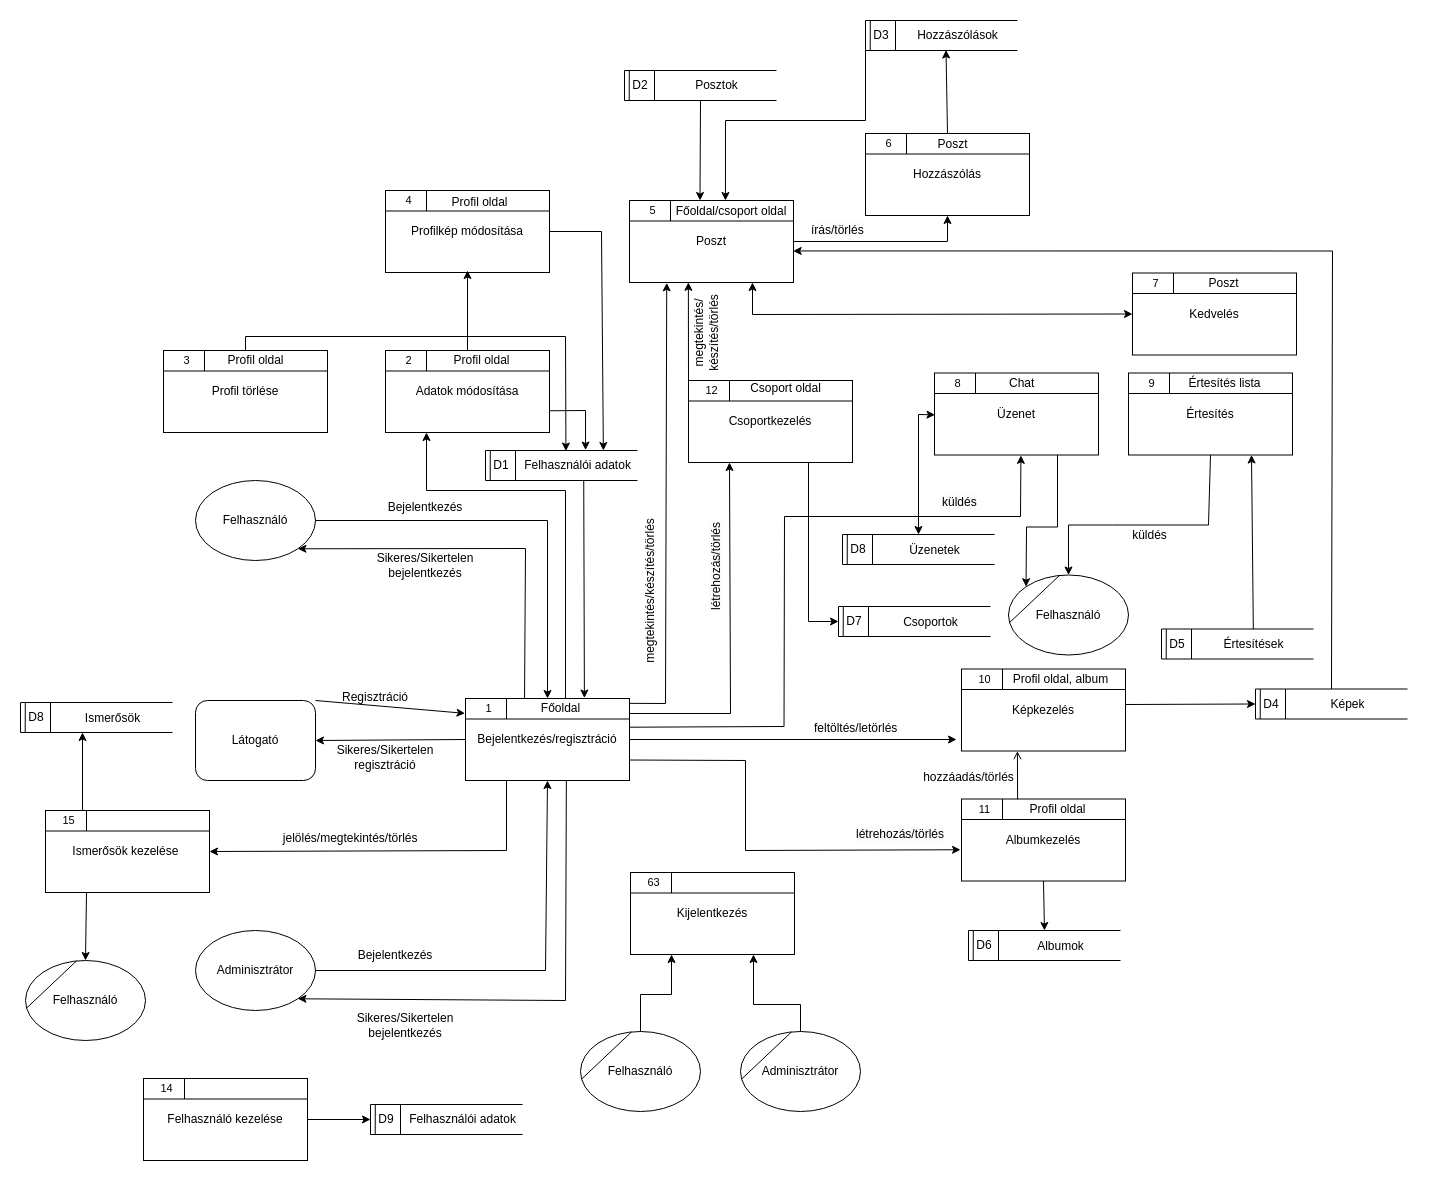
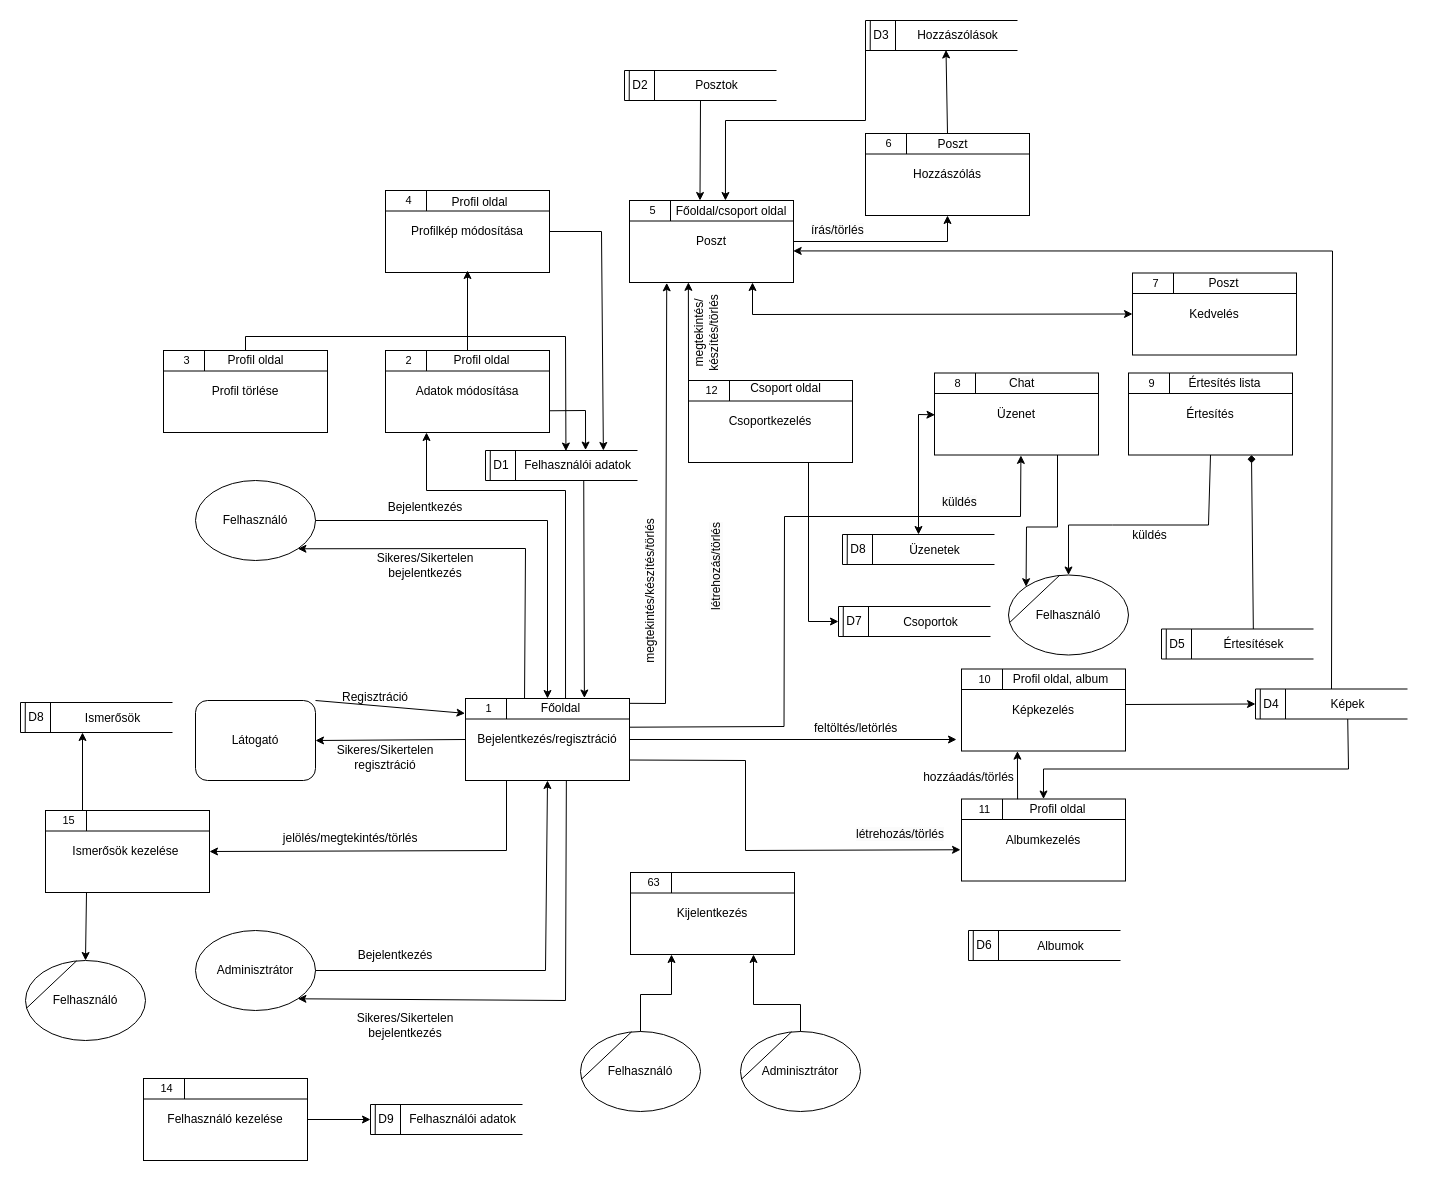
(1252, 463) -> (1252, 464)
(730, 641) -> none
(1017, 756) -> (1017, 759)
none -> (1210, 769)
(1044, 902) -> none
